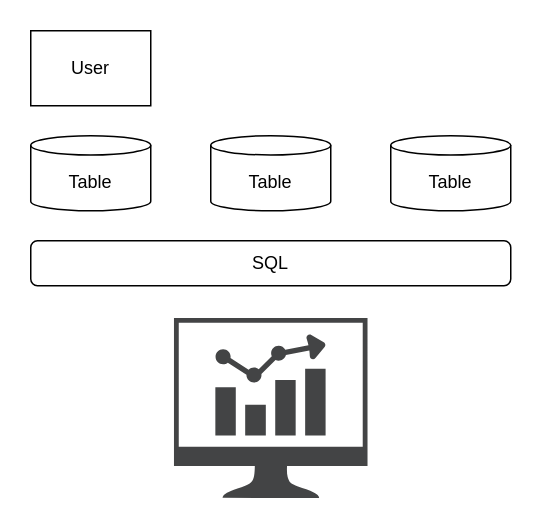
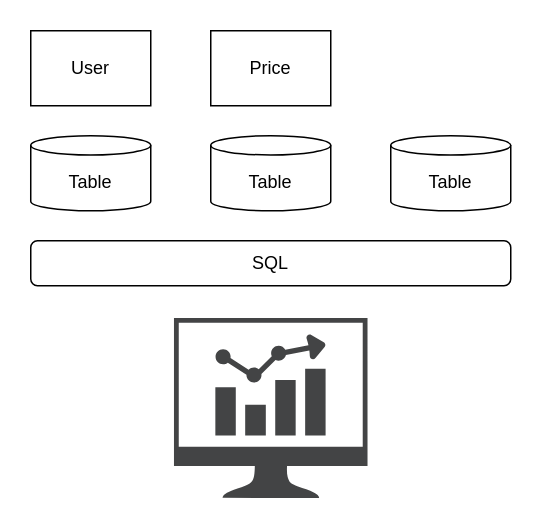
none -> (271, 68)
